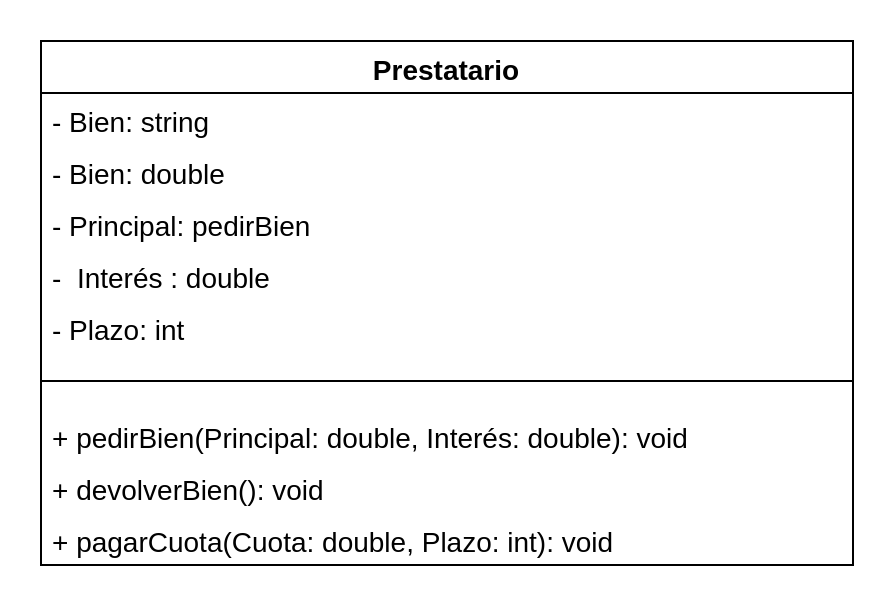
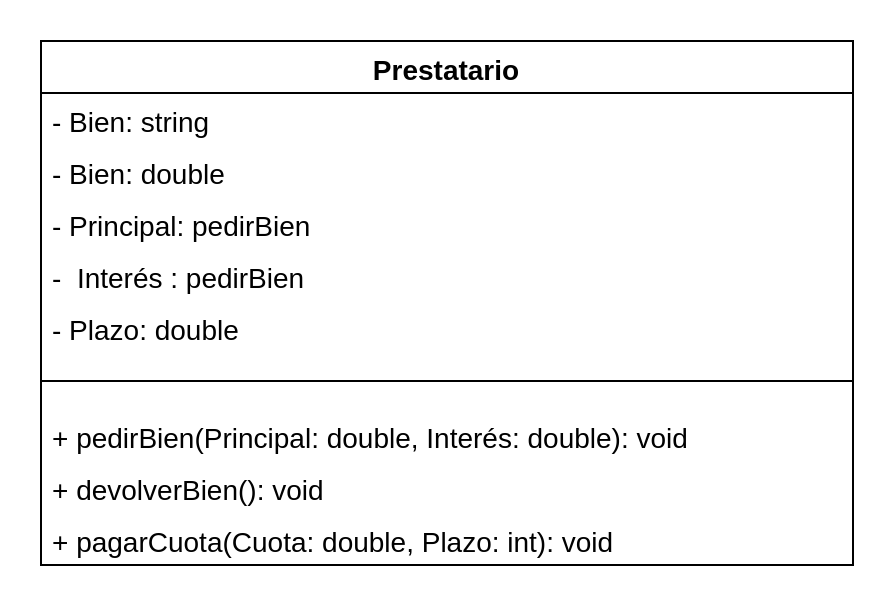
(183, 279) -> (203, 279)
(128, 331) -> (151, 331)
